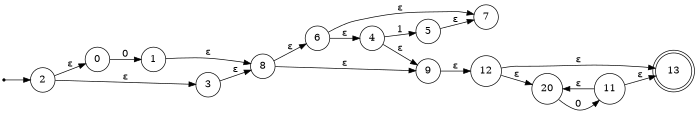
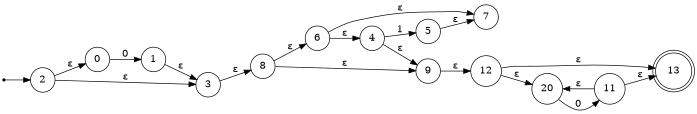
(205, 58) -> (178, 71)
